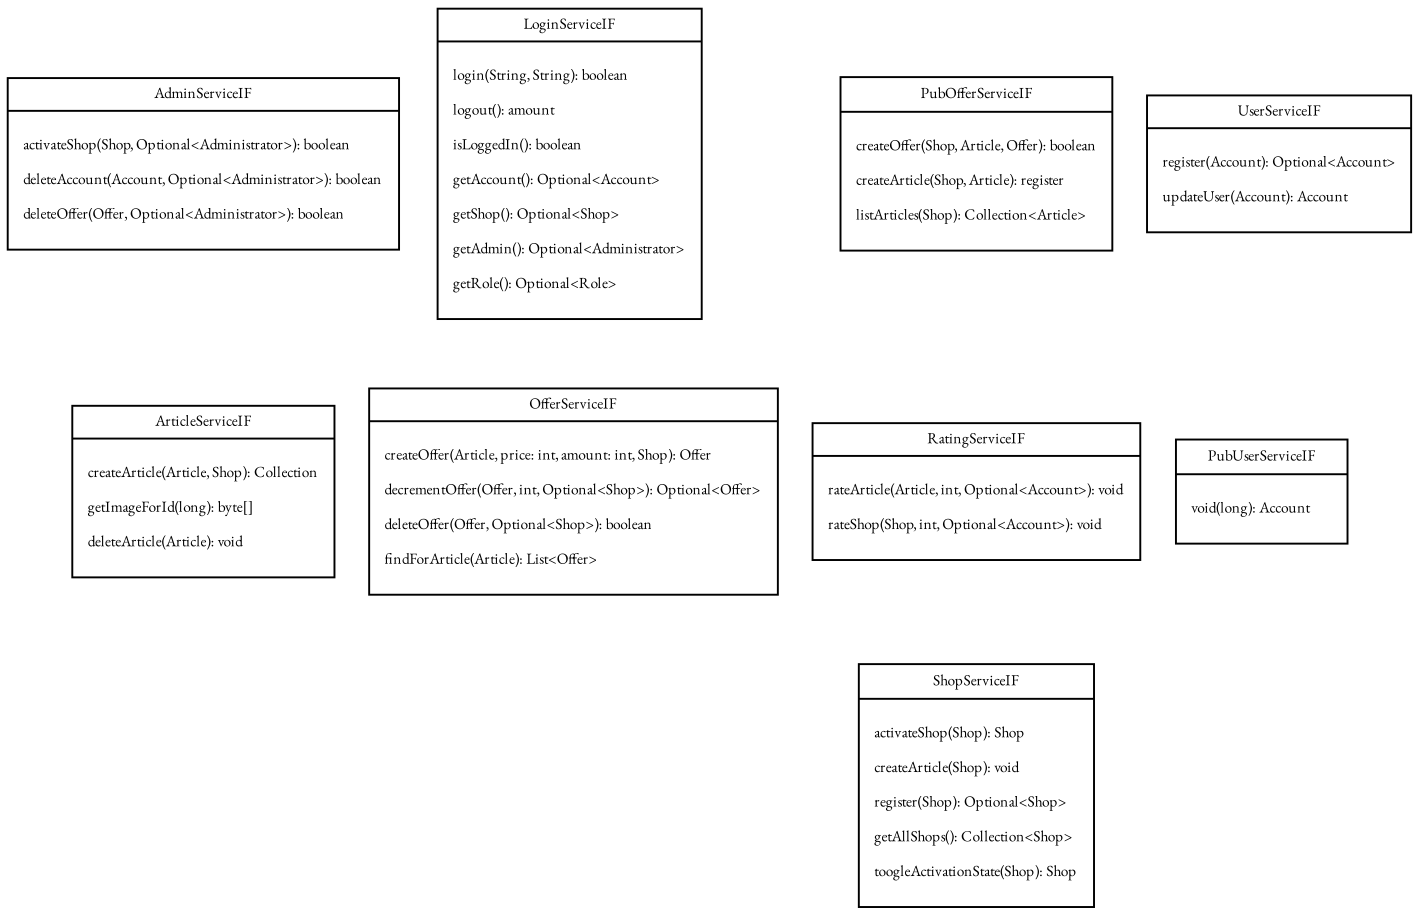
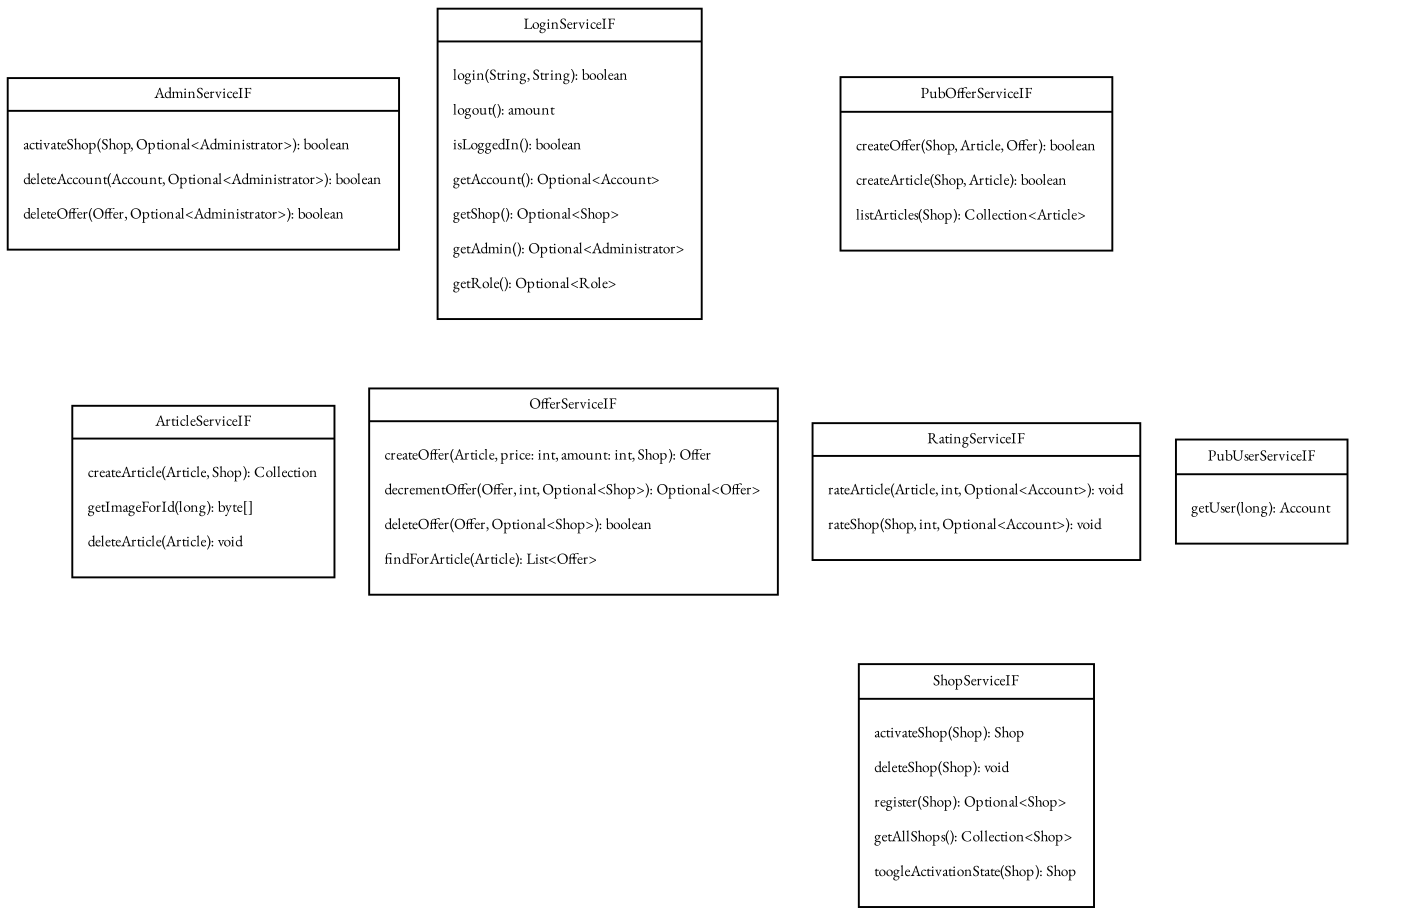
(1279, 164) -> none
(961, 180) -> (962, 180)
(1251, 508) -> (1262, 508)
(948, 767) -> (942, 767)
